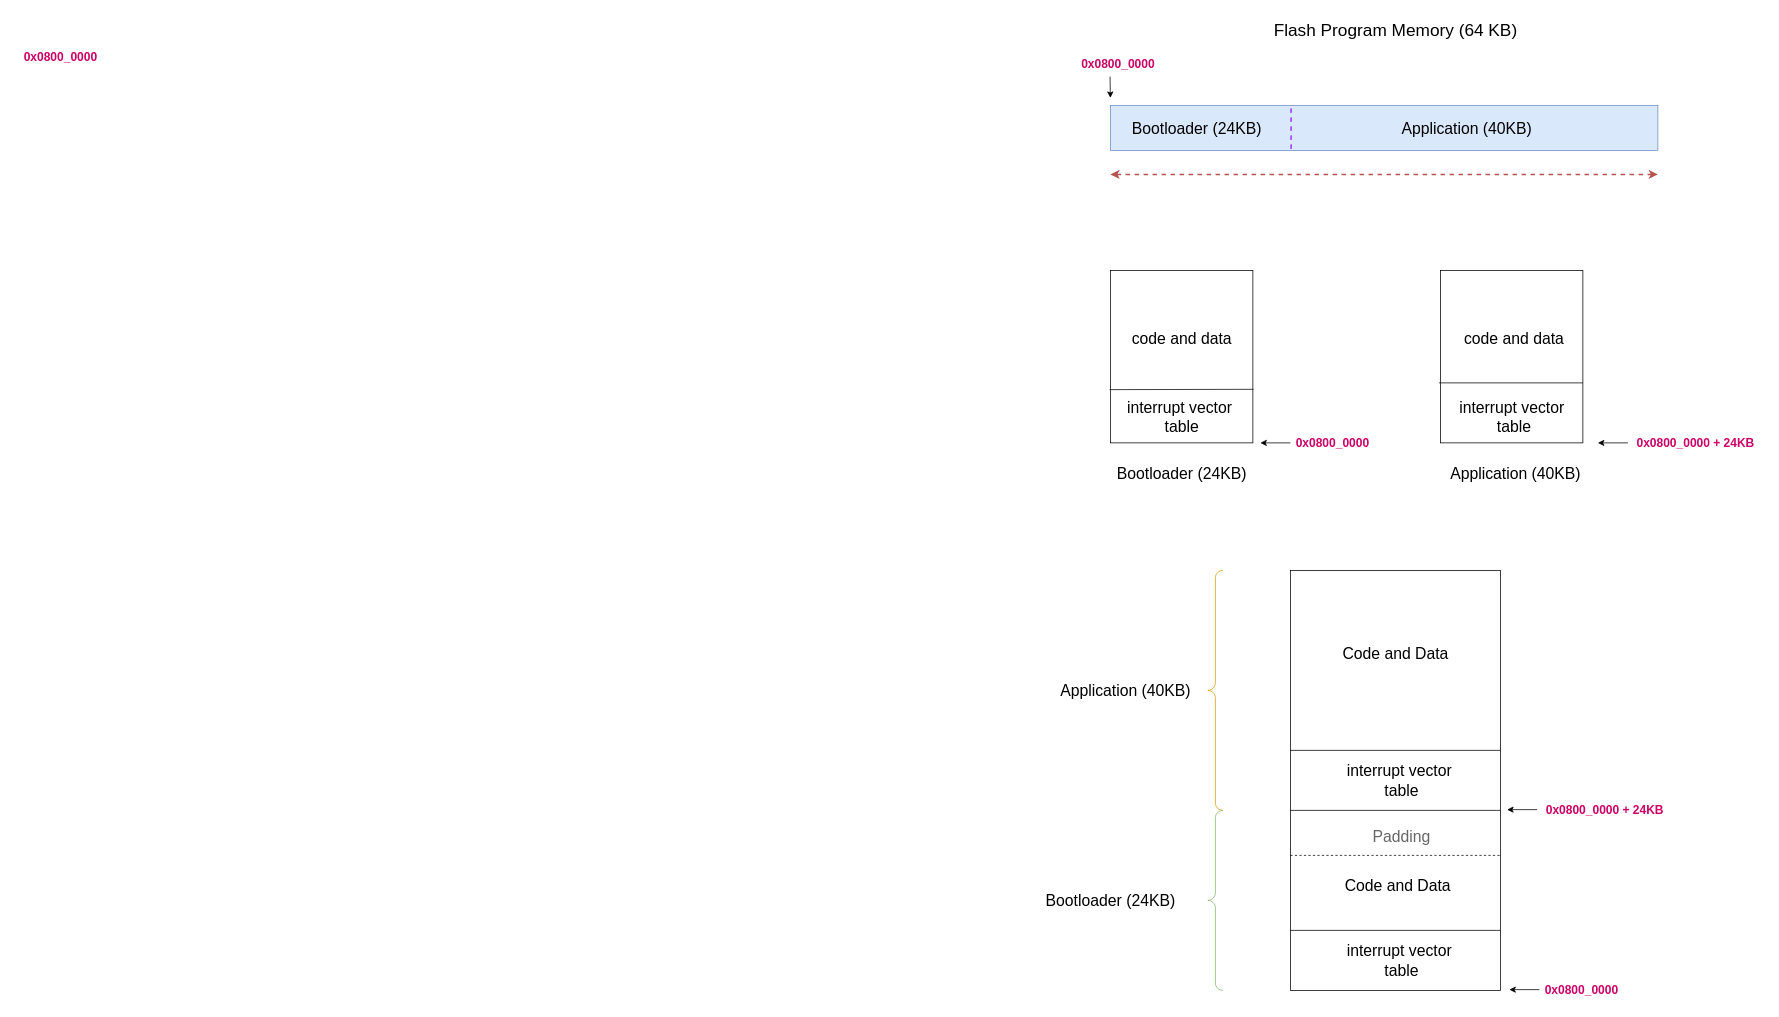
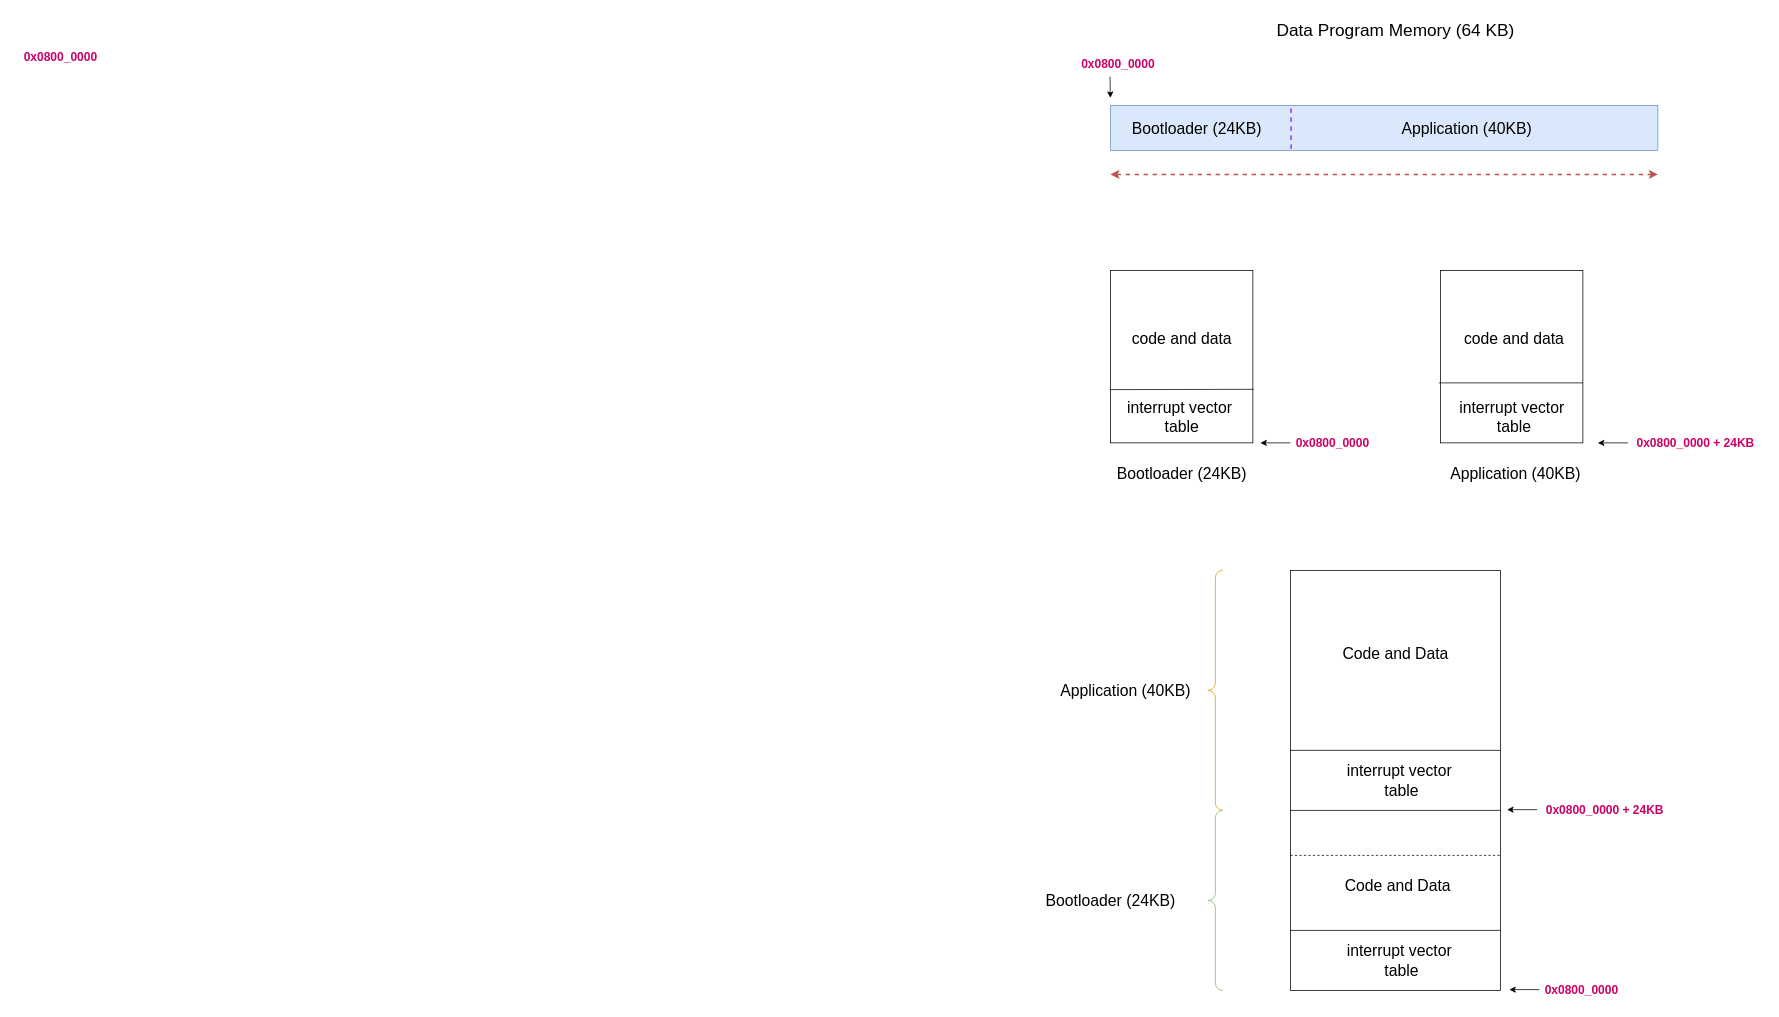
(1396, 30) -> (1396, 30)
(1401, 837) -> none
